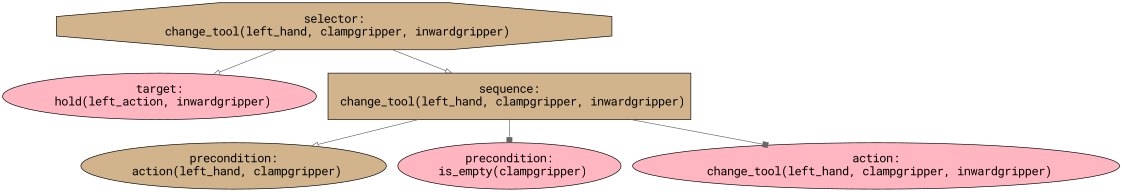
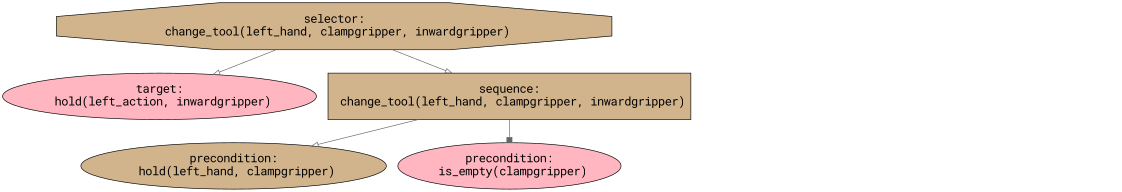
(234, 166) -> (234, 166)
(876, 166) -> none
